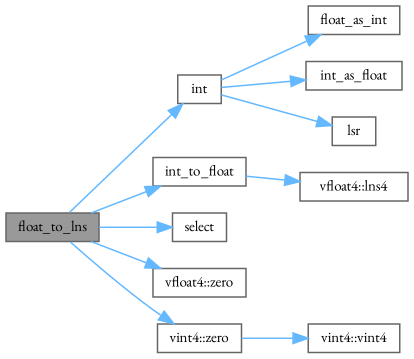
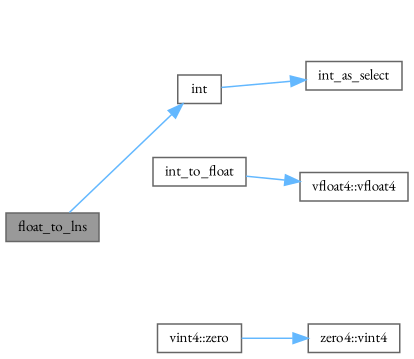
(354, 20) -> none
(354, 76) -> (354, 76)
(354, 131) -> none
(354, 187) -> (354, 187)
(119, 202) -> none
(200, 227) -> none
(115, 280) -> none
(200, 283) -> none
(354, 338) -> (354, 338)
